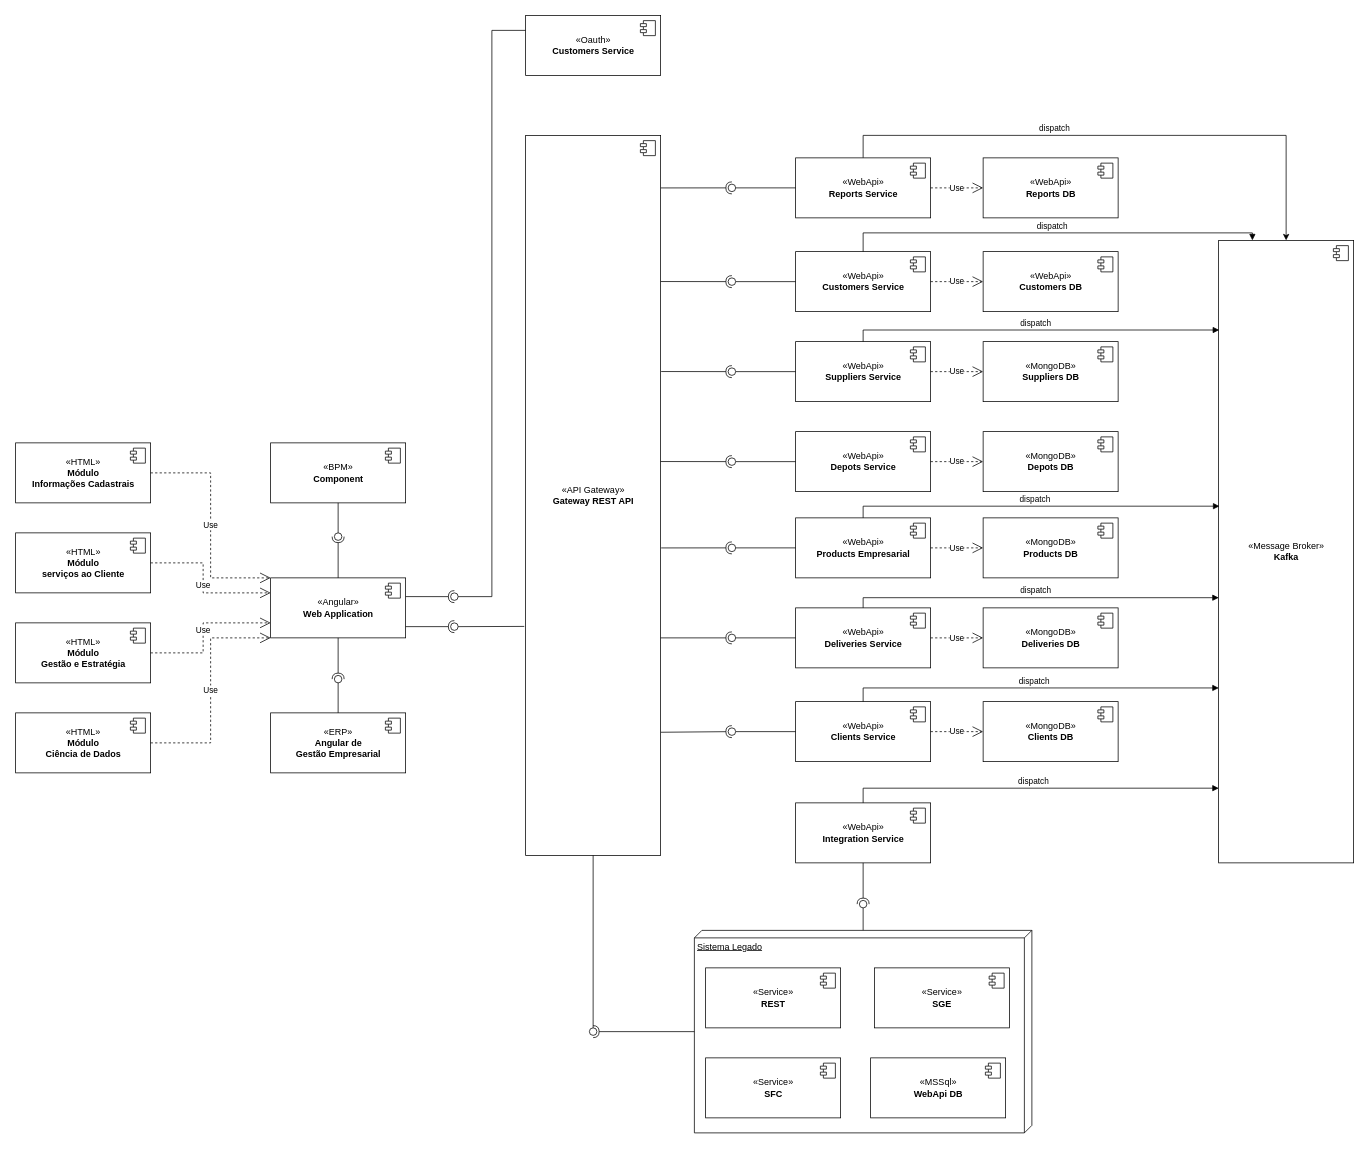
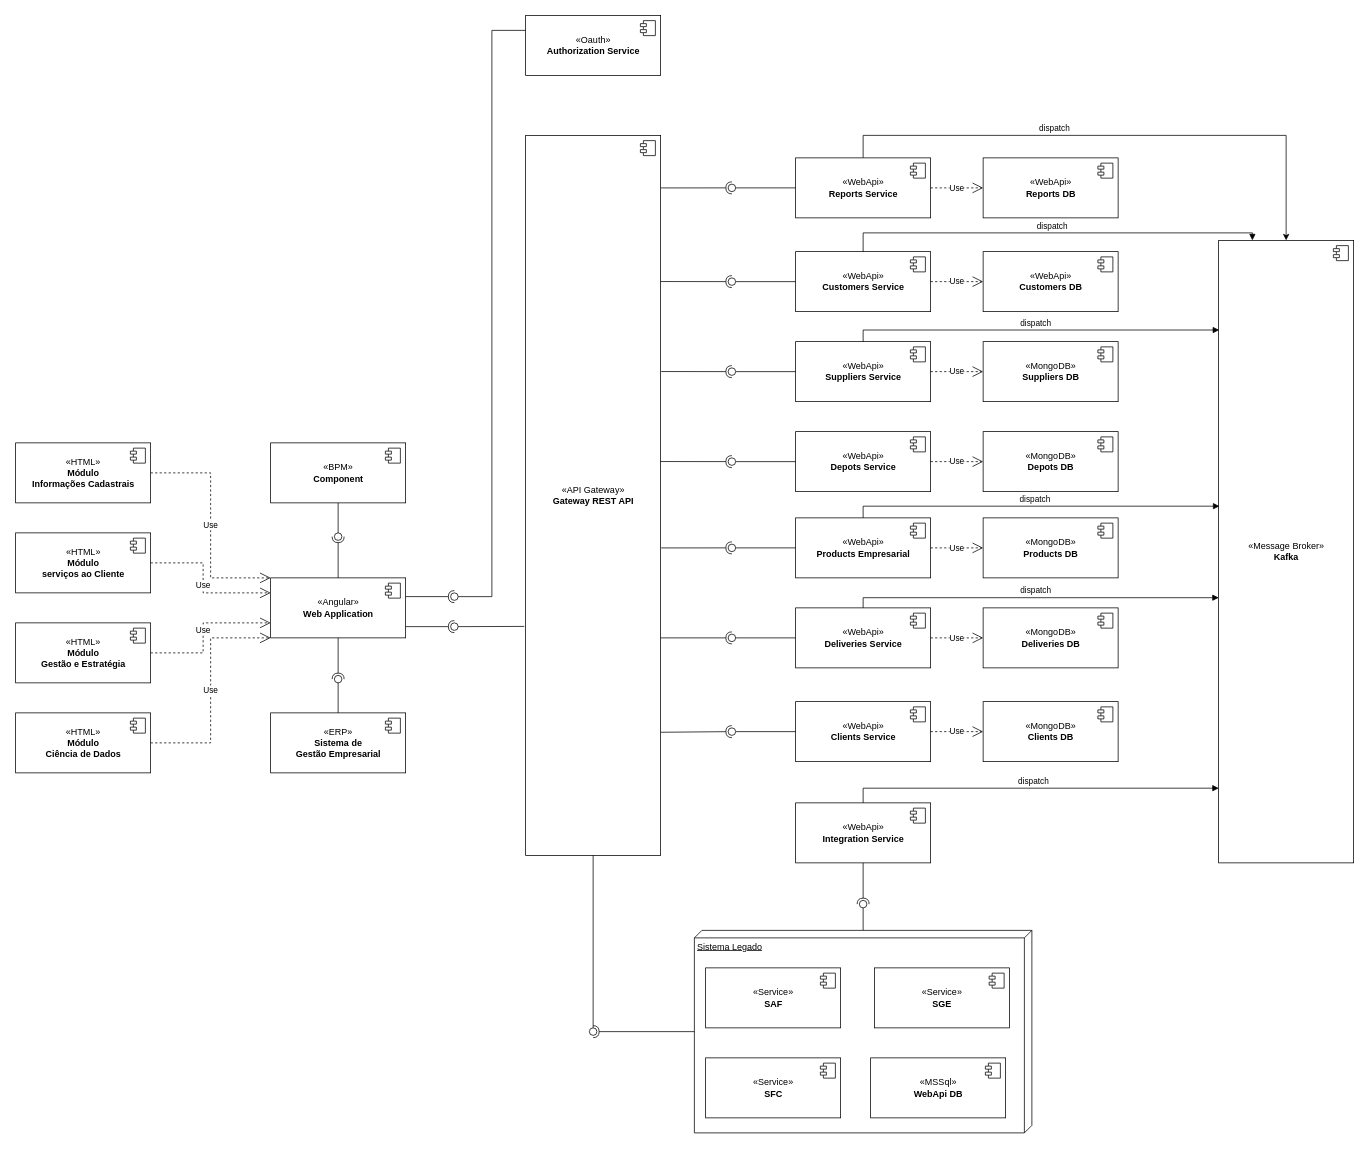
(593, 45) -> (593, 45)
(863, 688) -> none
(338, 743) -> (338, 743)
(773, 998) -> (773, 998)
